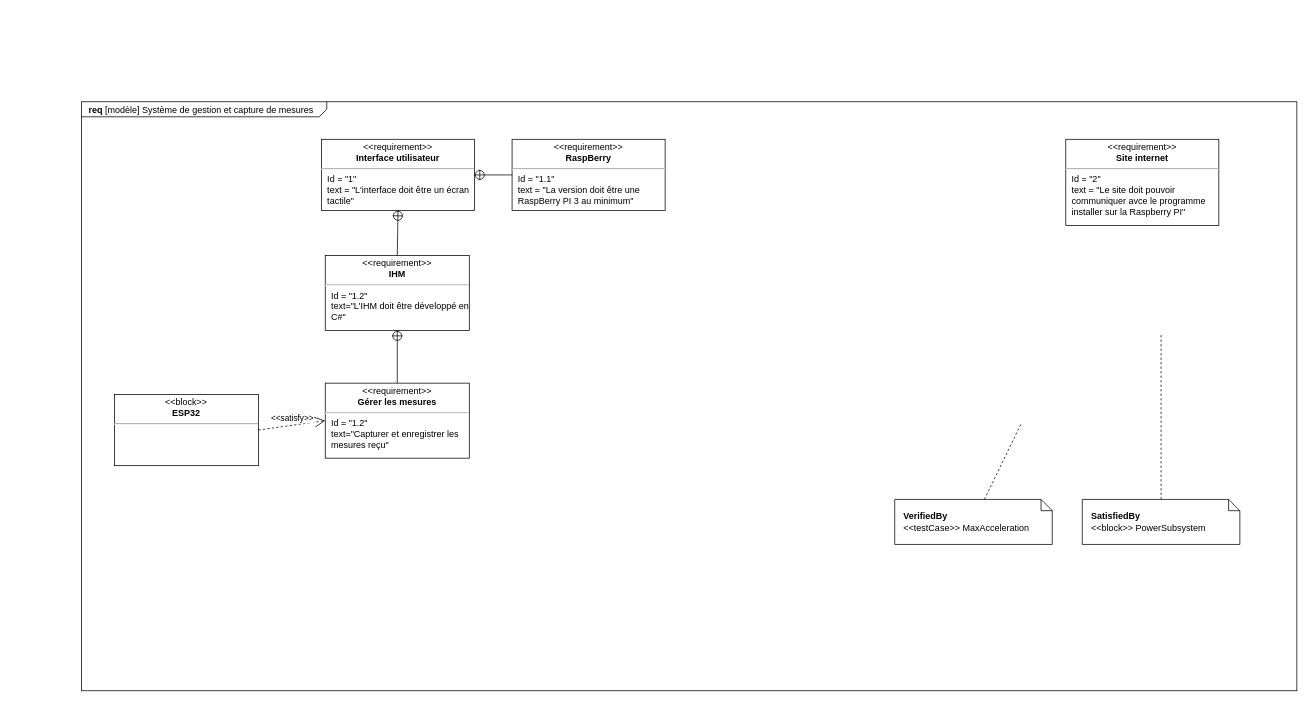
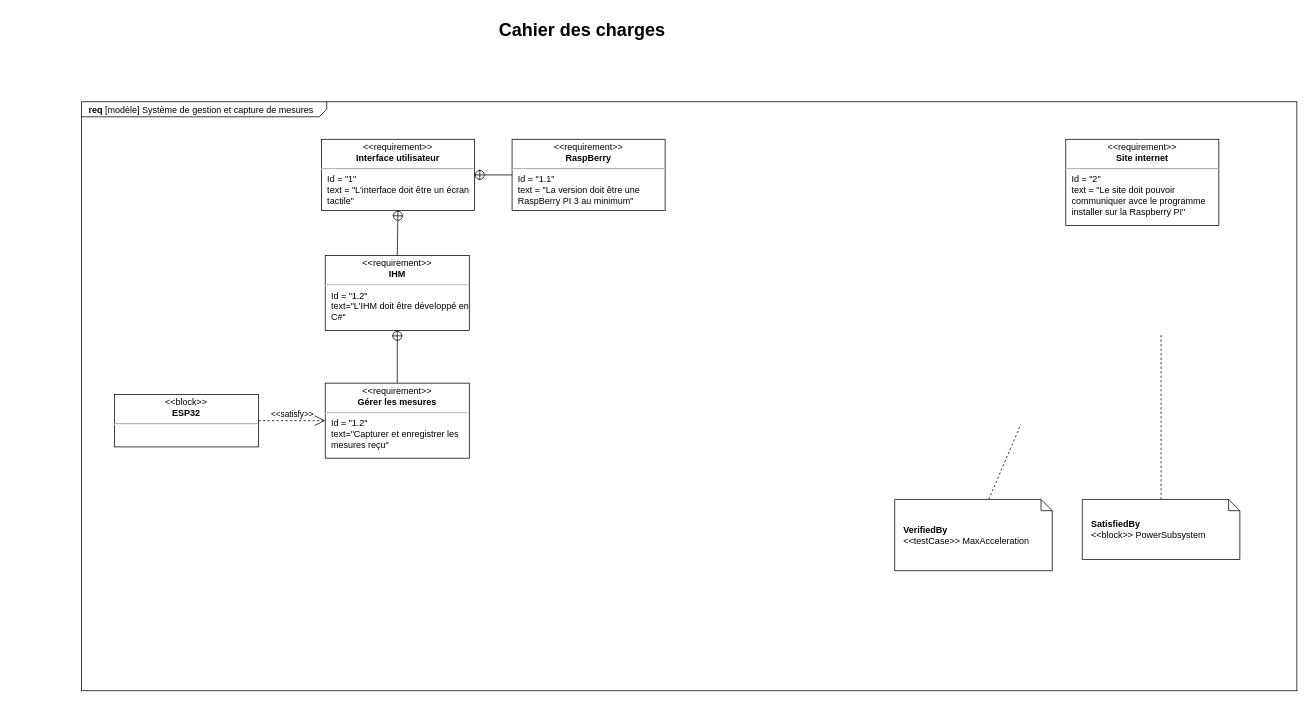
none -> (582, 30)
(186, 430) -> (186, 420)
(973, 522) -> (973, 535)
(1161, 522) -> (1161, 529)
